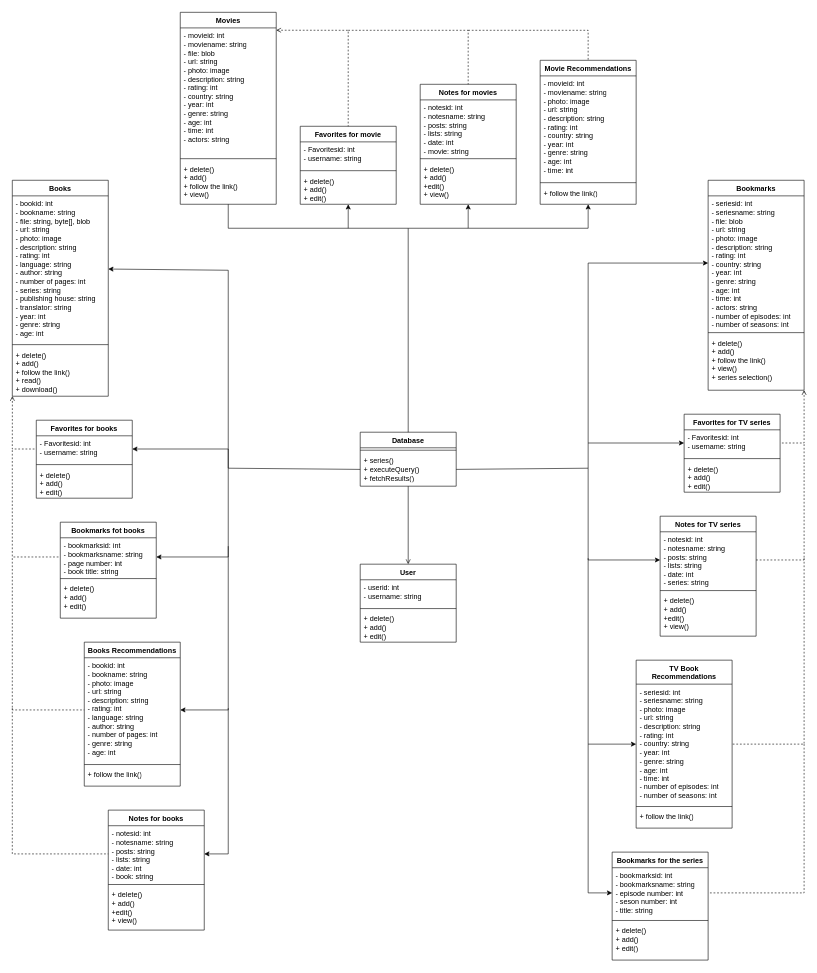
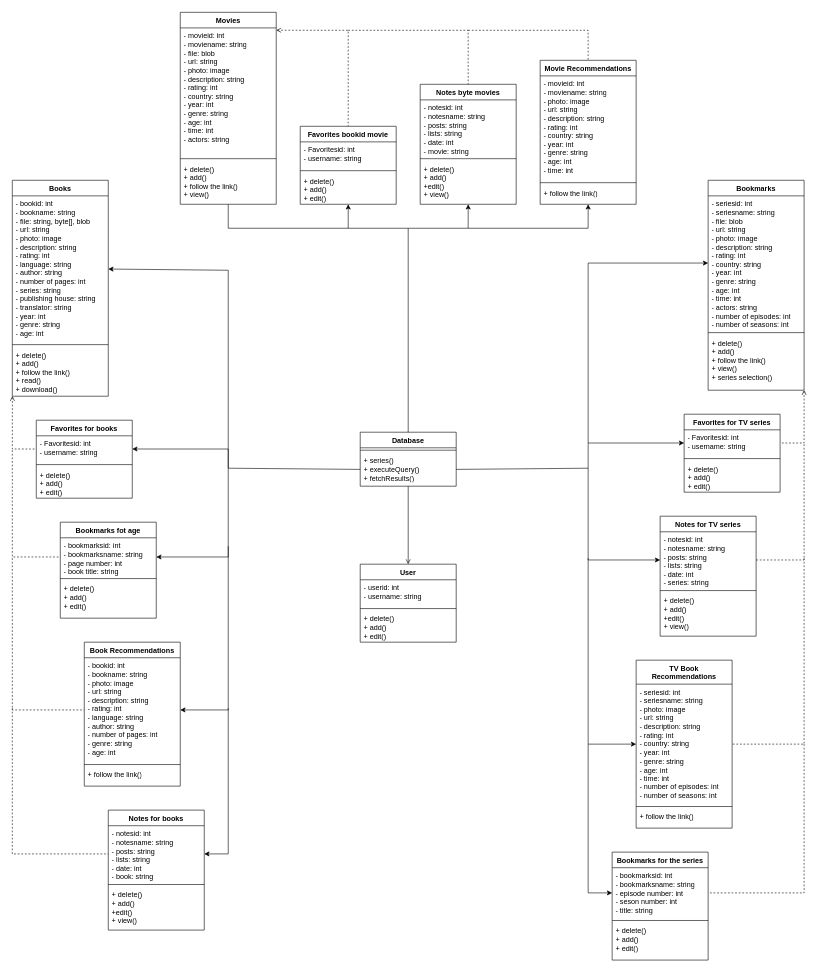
(468, 93) -> (468, 93)
(348, 135) -> (348, 135)
(108, 531) -> (108, 531)
(132, 651) -> (132, 651)
